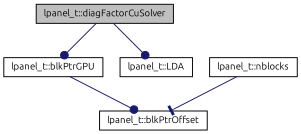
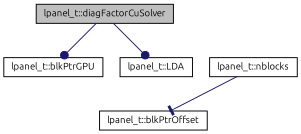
(100, 92) -> none
